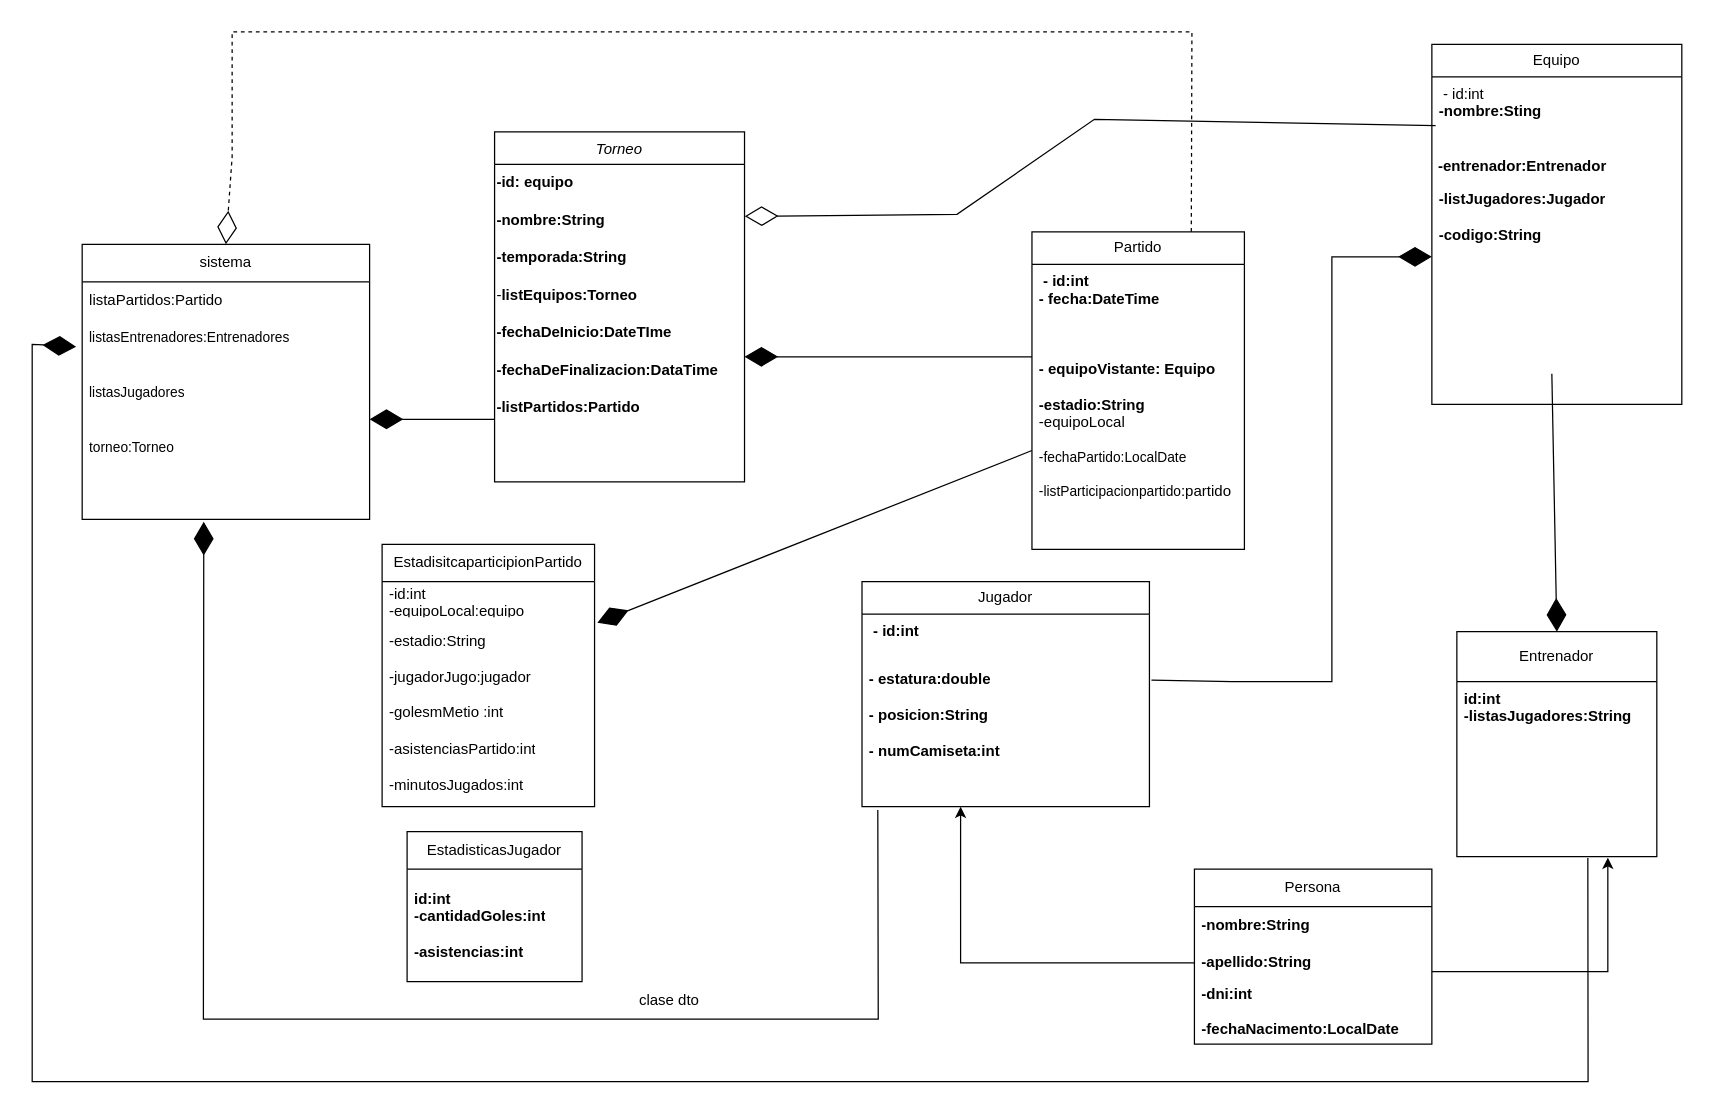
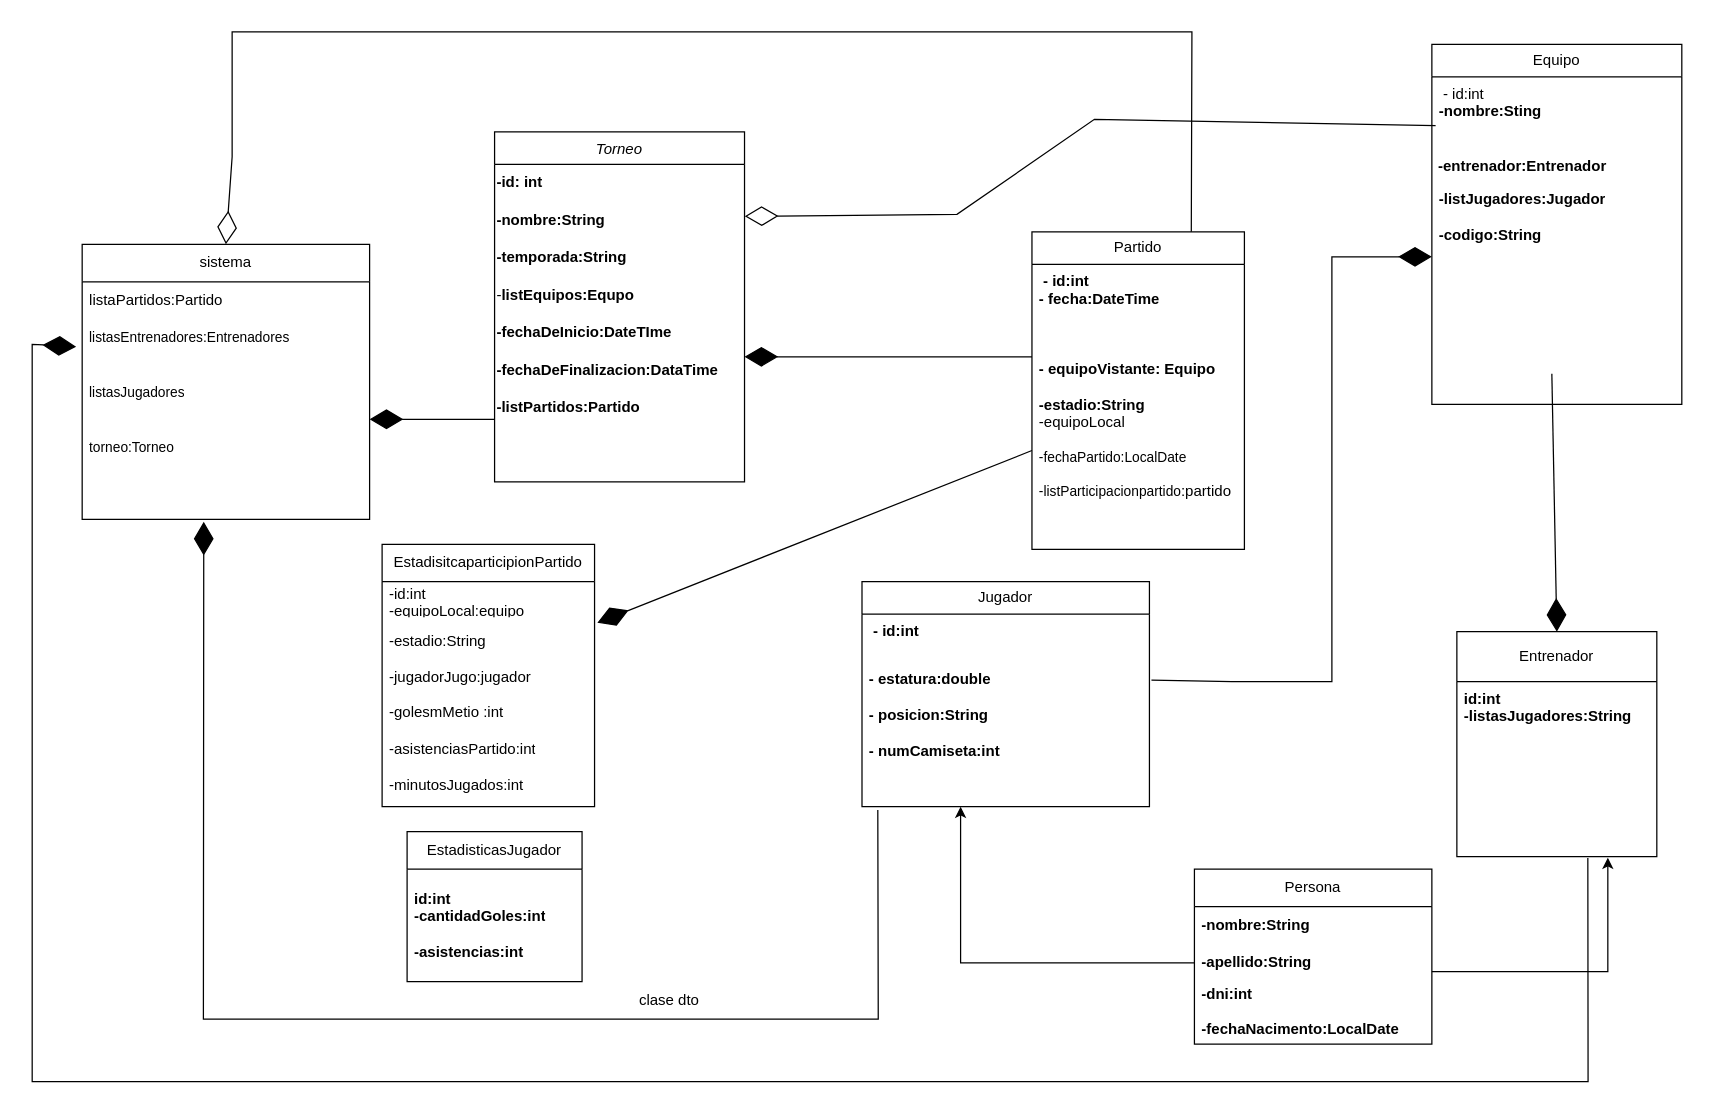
(723, 32) -> (723, 32)
(535, 183) -> (523, 183)
(569, 296) -> (565, 296)
